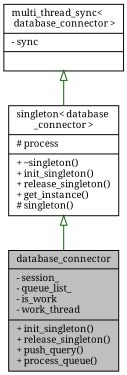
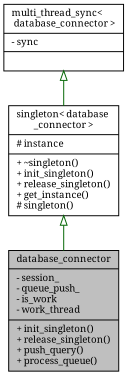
(38, 144) -> (40, 144)
(44, 289) -> (48, 289)
